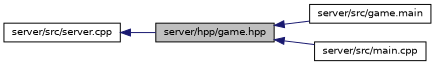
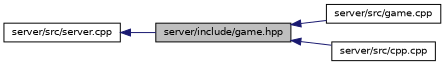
(370, 14) -> (384, 14)
(215, 33) -> (223, 33)
(370, 51) -> (384, 51)
